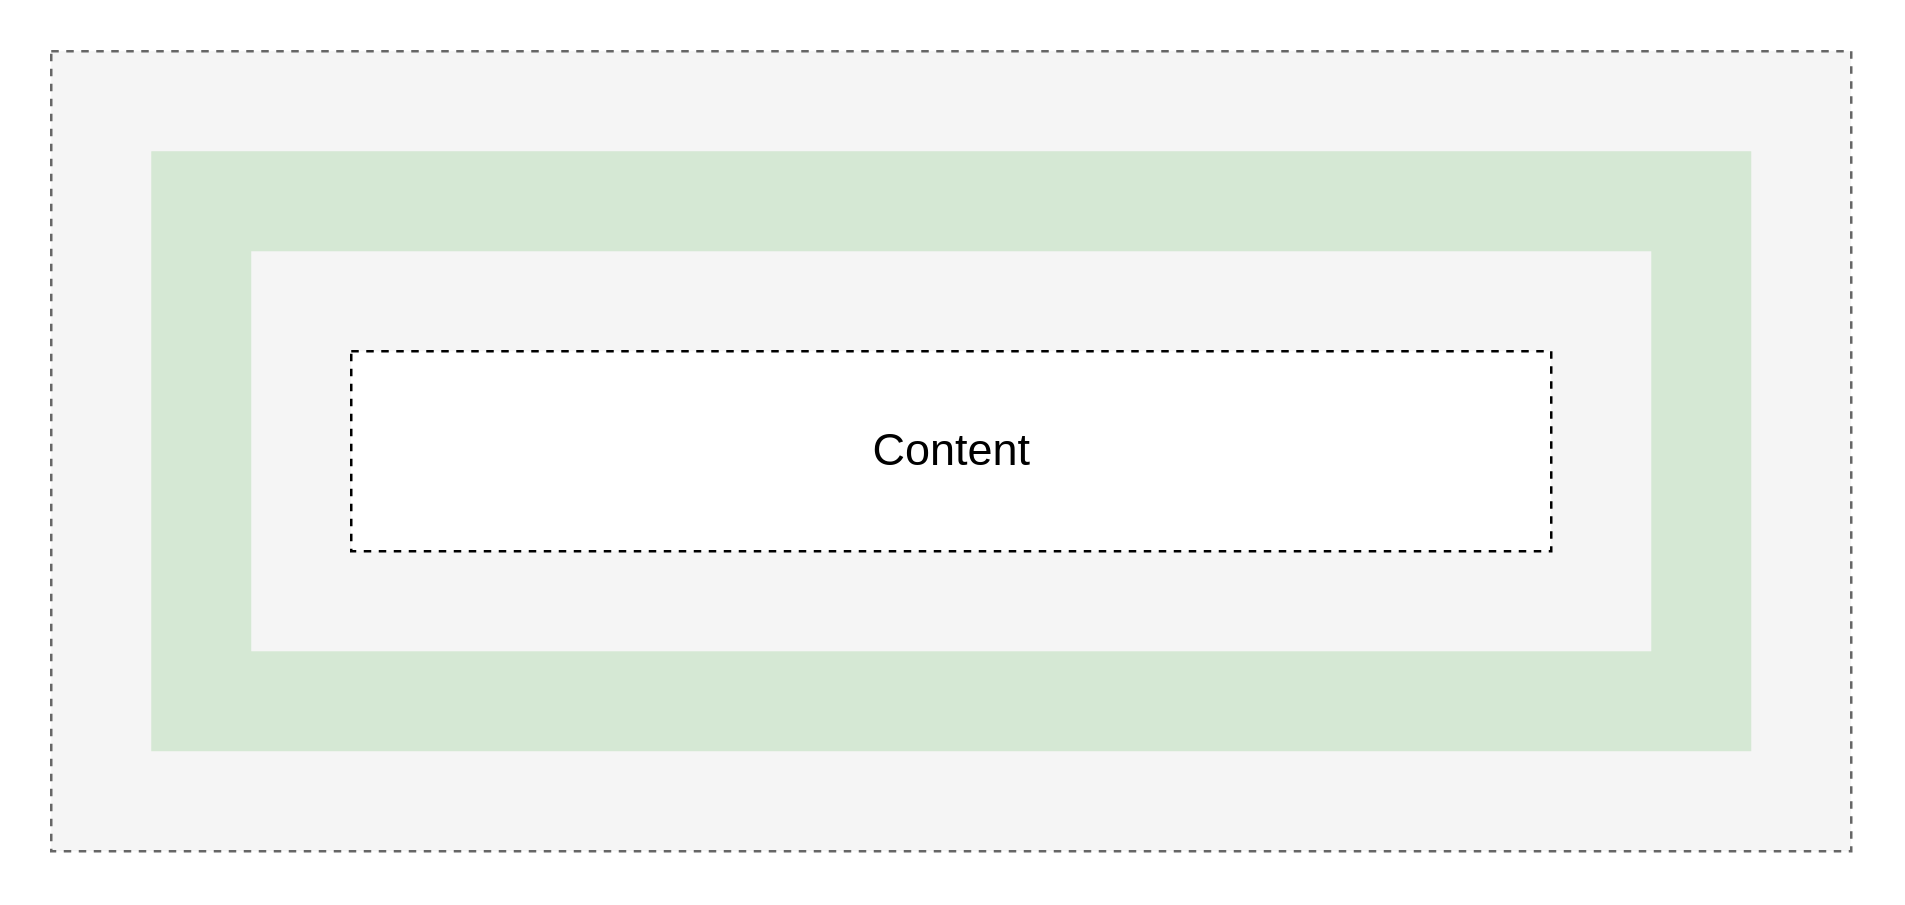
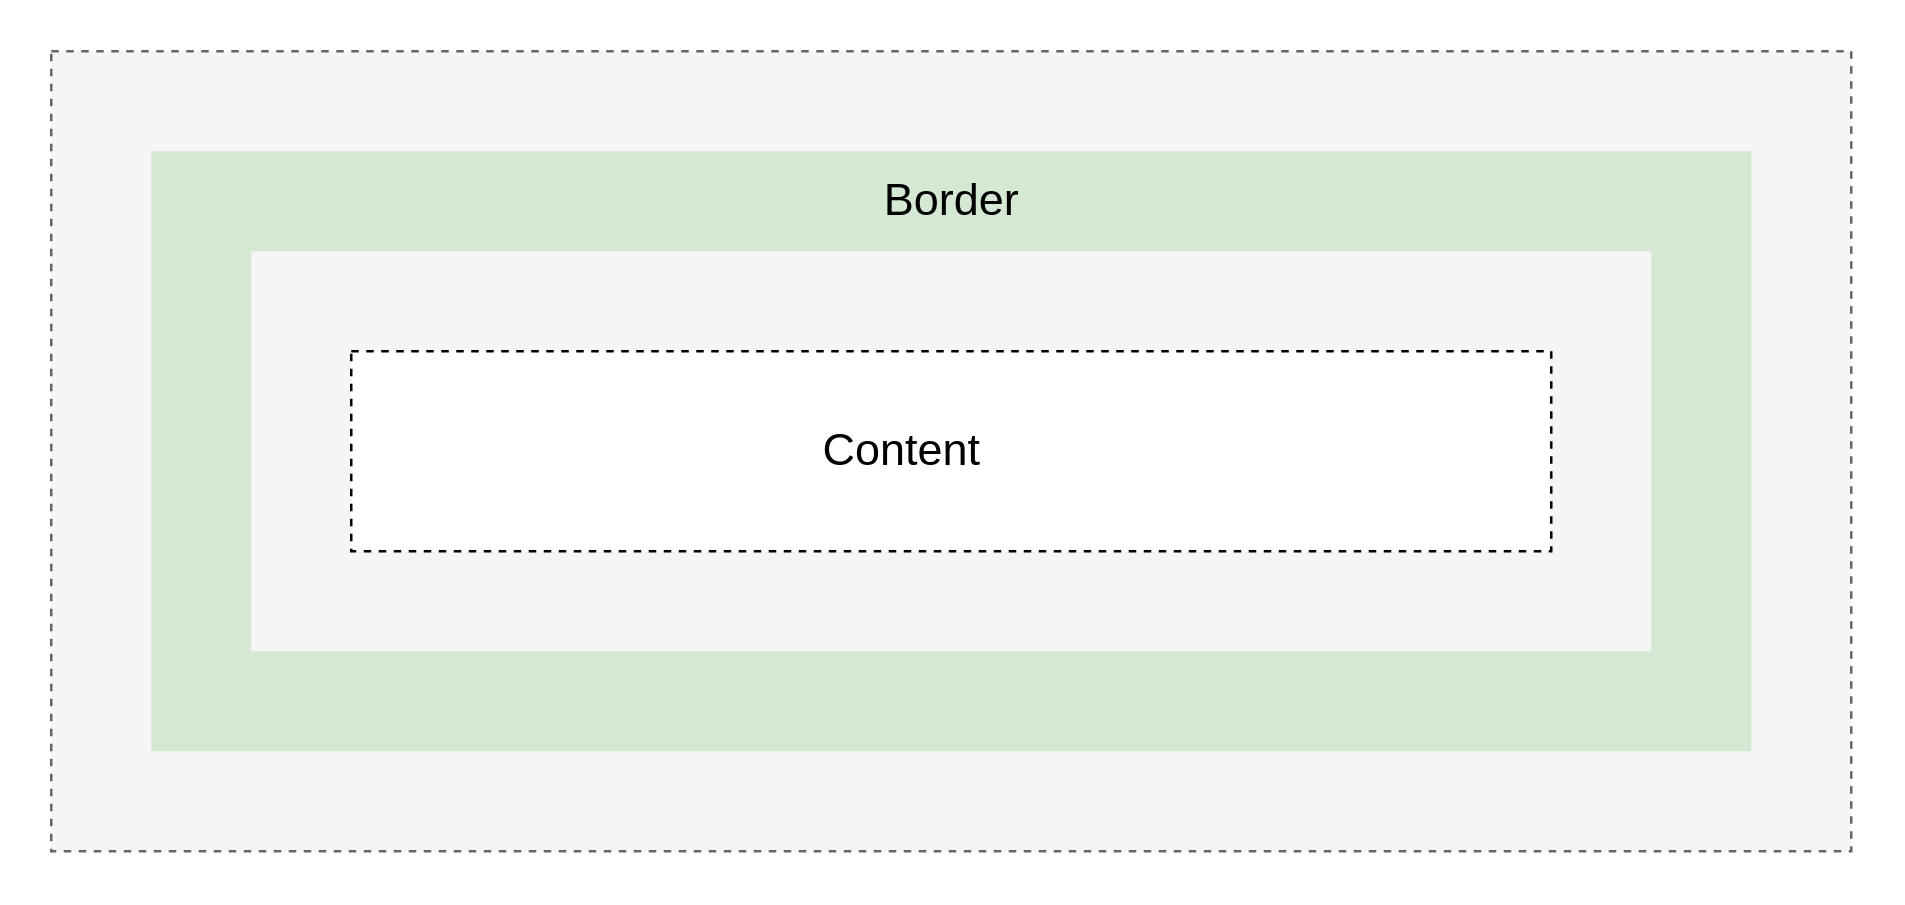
none -> (951, 201)
(951, 451) -> (901, 451)
